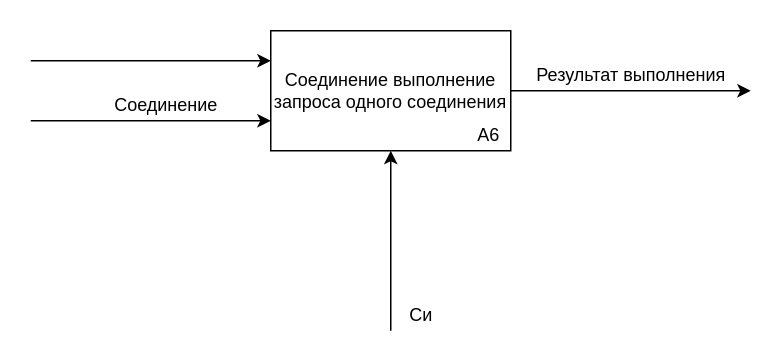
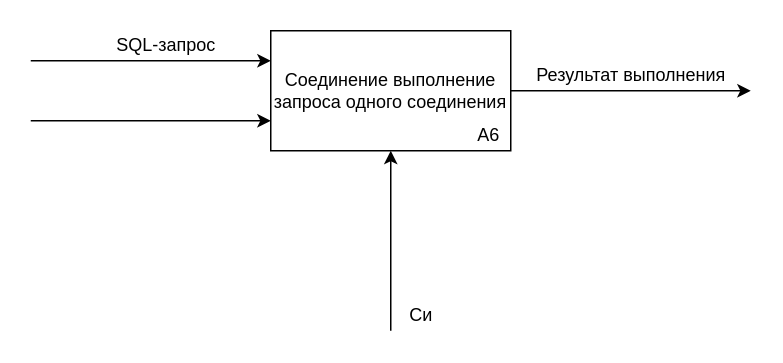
none -> (166, 46)
(166, 106) -> none
